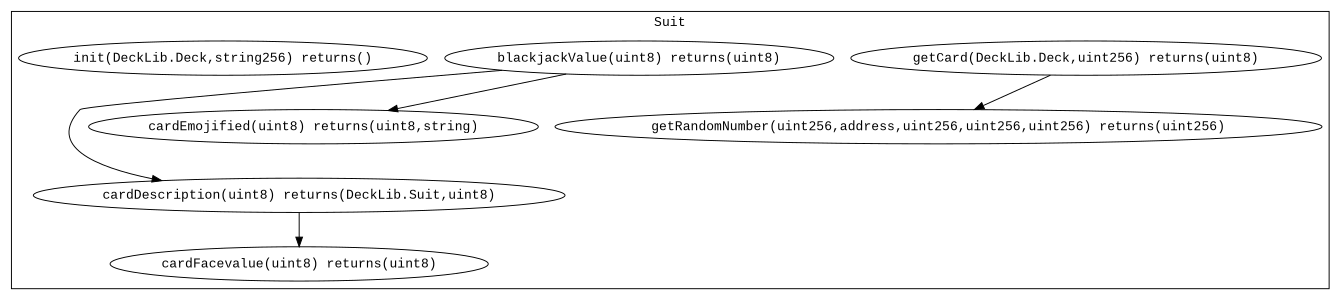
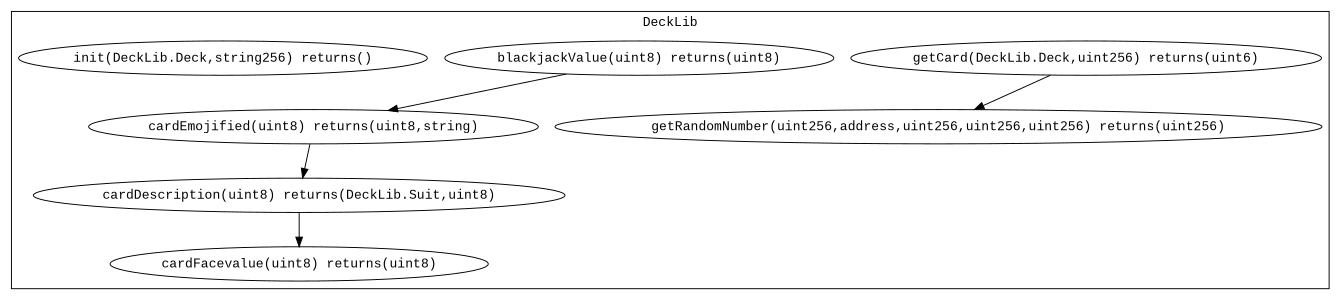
(670, 22) -> (670, 22)
(1086, 58) -> (1086, 58)
(228, 94) -> (307, 156)
